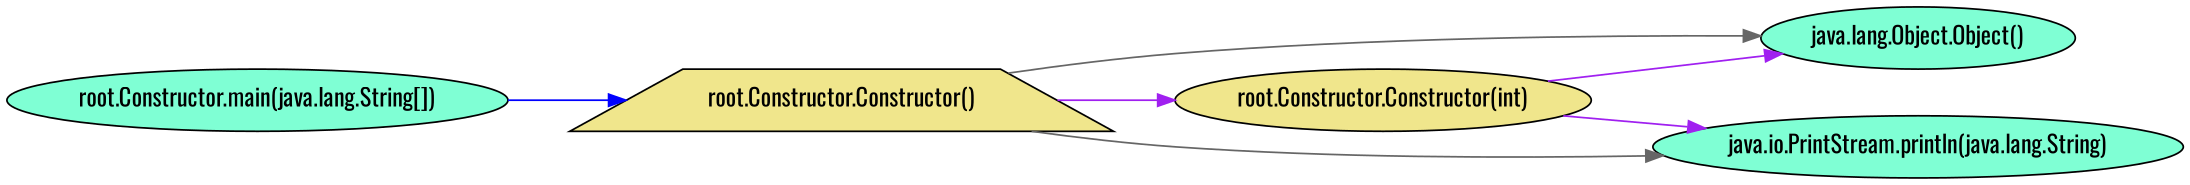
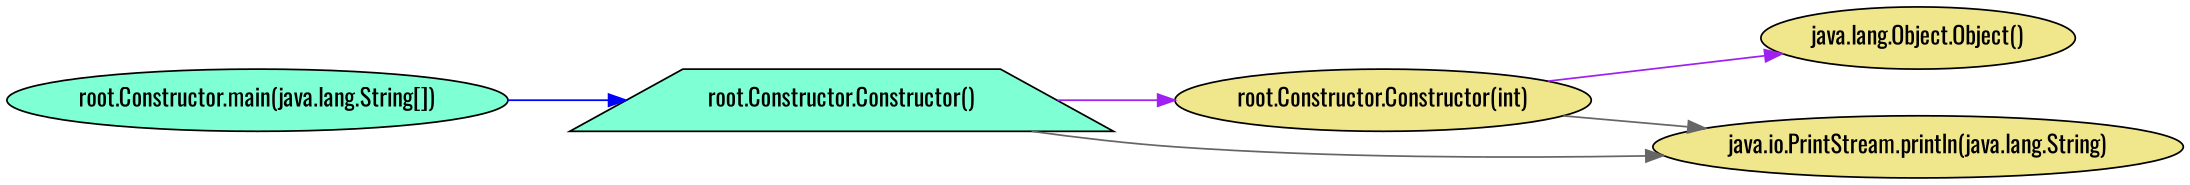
(1918, 38) -> (1918, 38)
(1375, 42) -> none
(842, 100) -> (842, 100)
(1625, 121) -> (1625, 121)
(1918, 147) -> (1918, 147)
